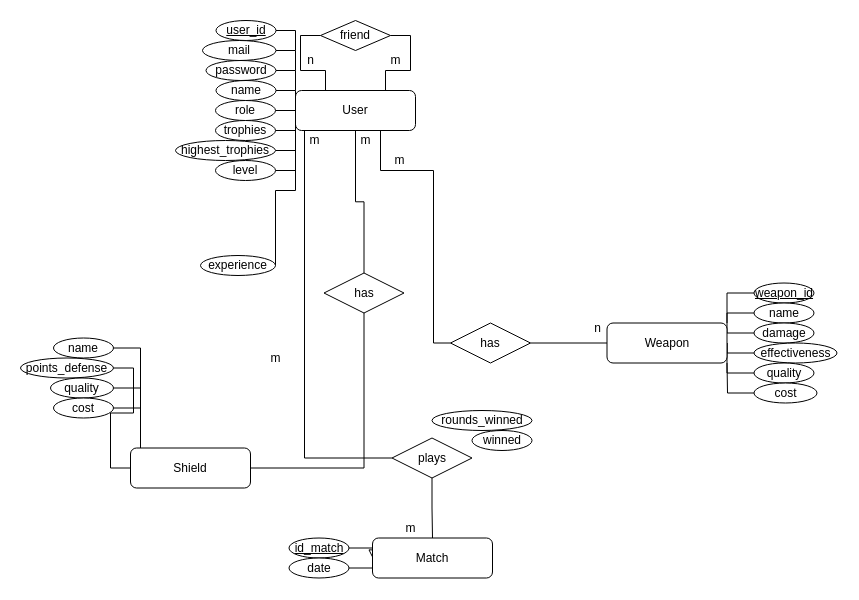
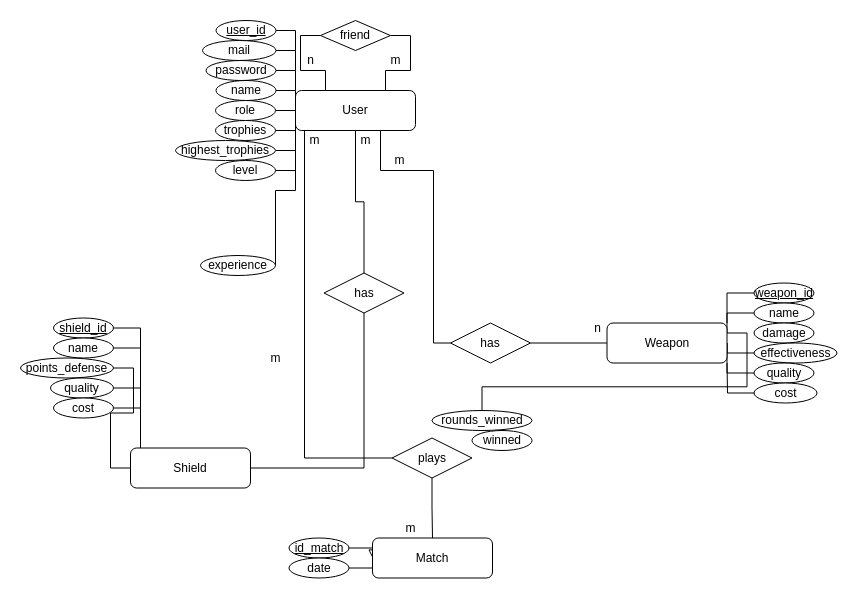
none -> (84, 328)
none -> (137, 328)
(749, 333) -> (631, 387)
